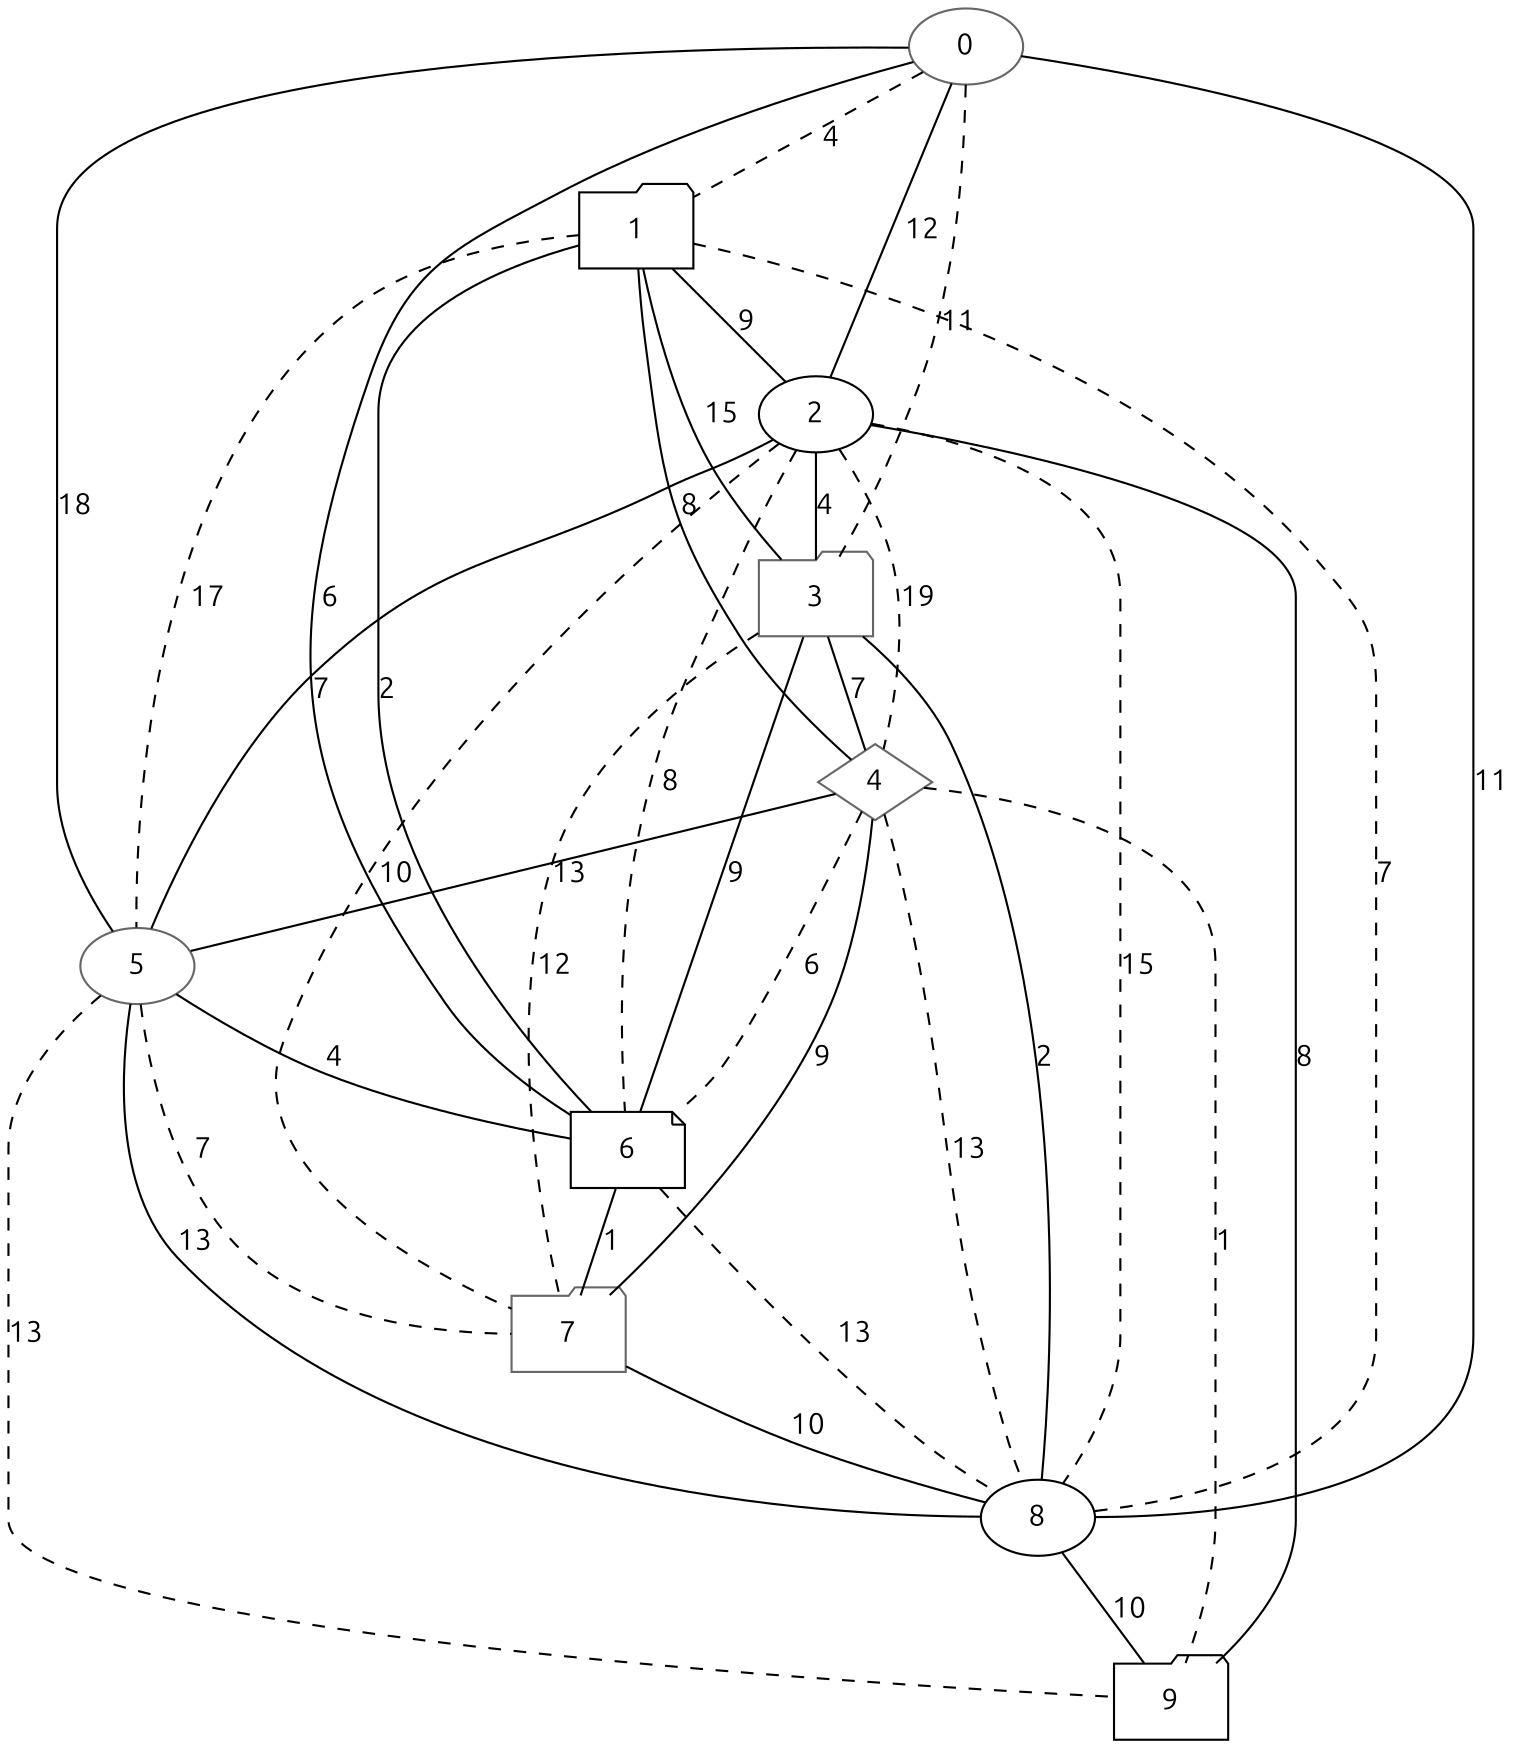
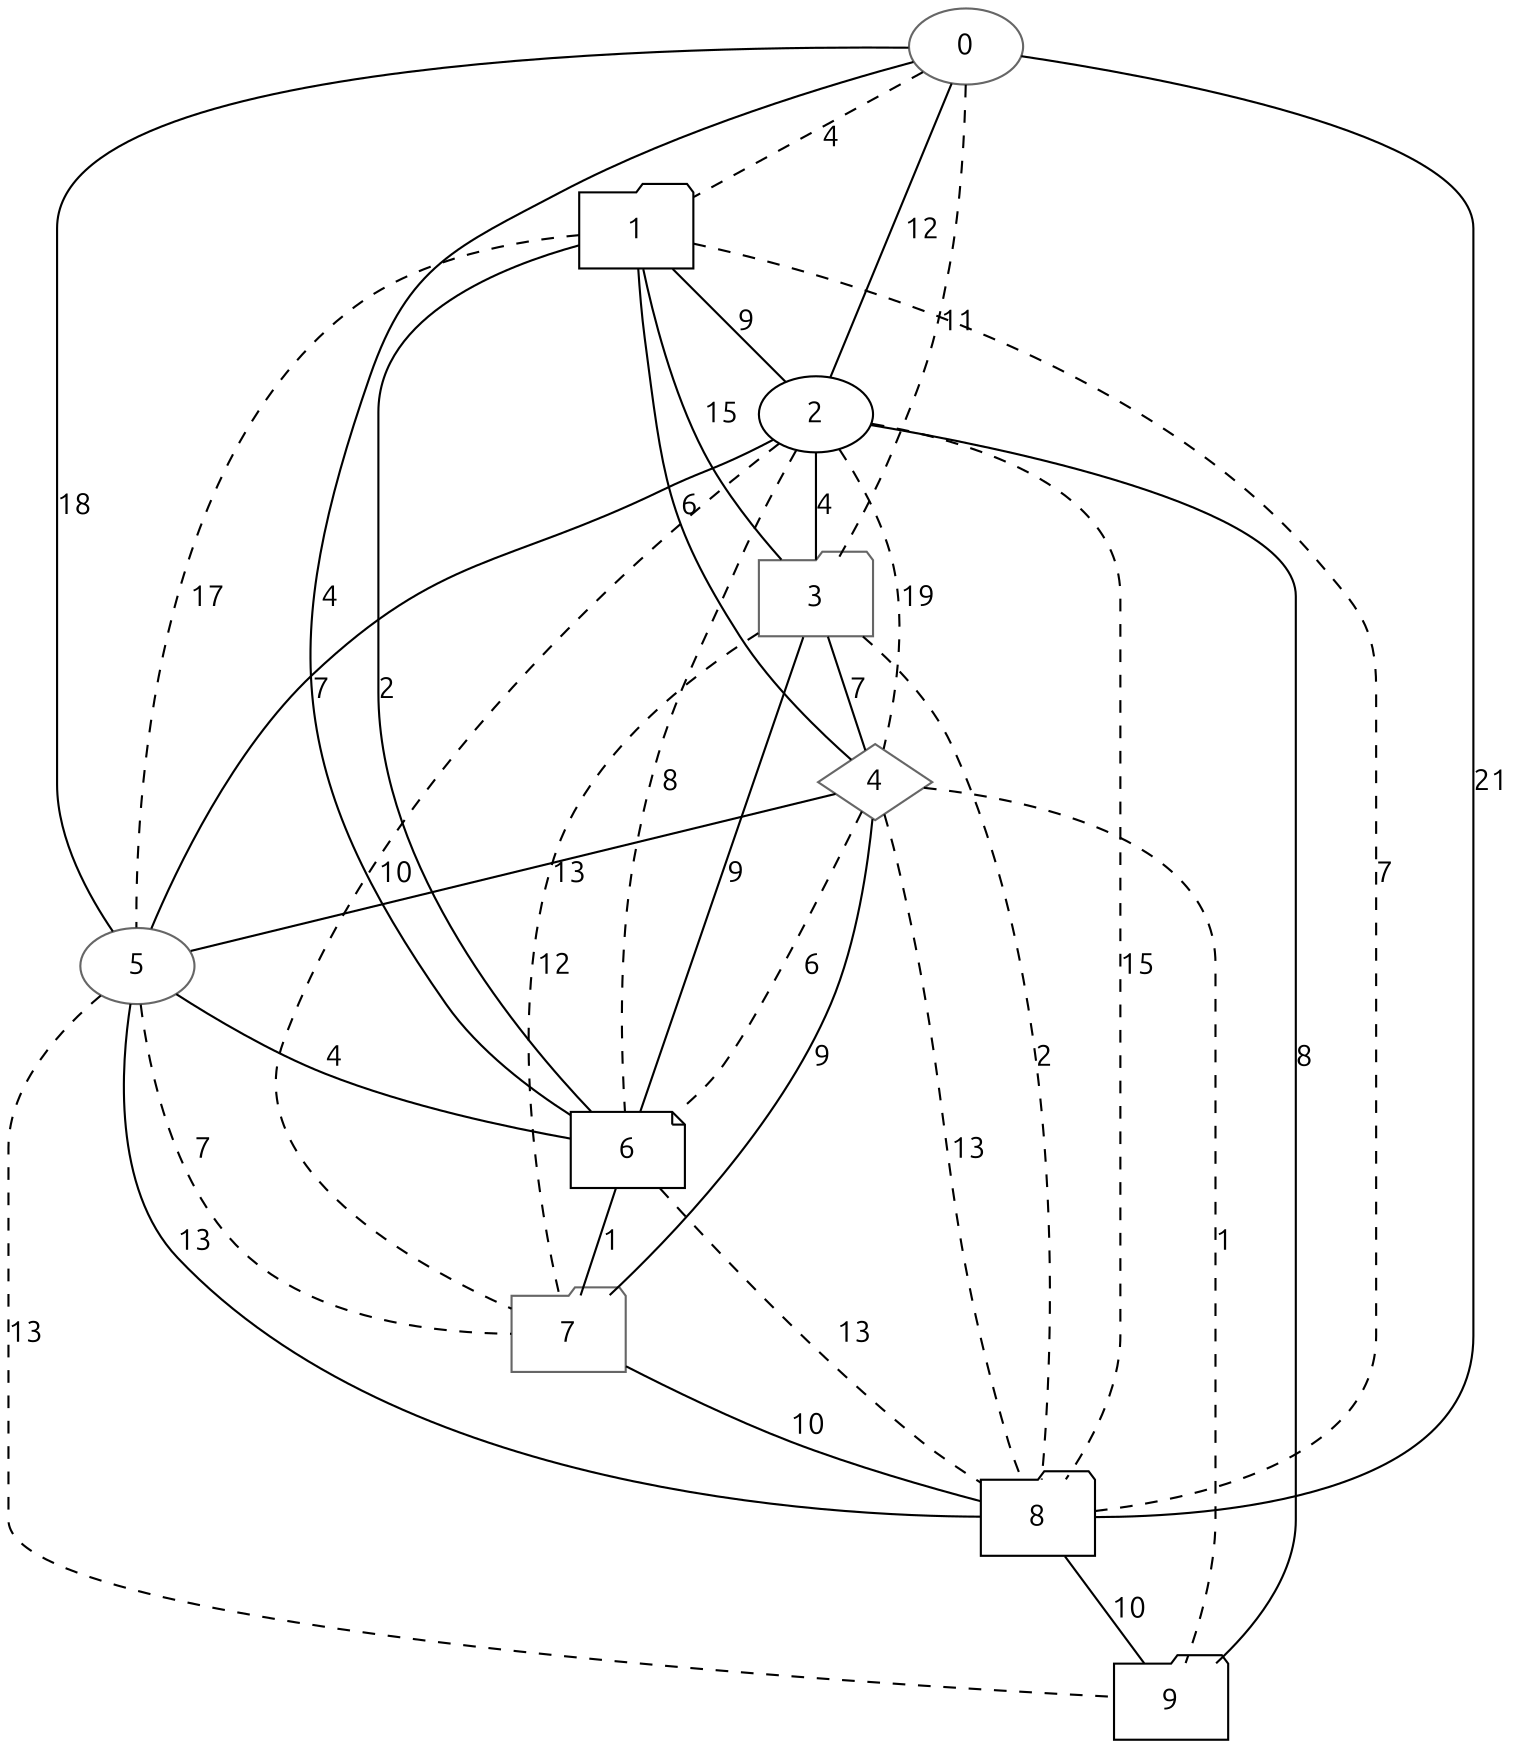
(690, 506) -> (690, 506)
(331, 598) -> (331, 598)
(1491, 782) -> (1491, 782)
(1032, 1036) -> (1032, 1036)
(1038, 1518) -> (1038, 1518)
